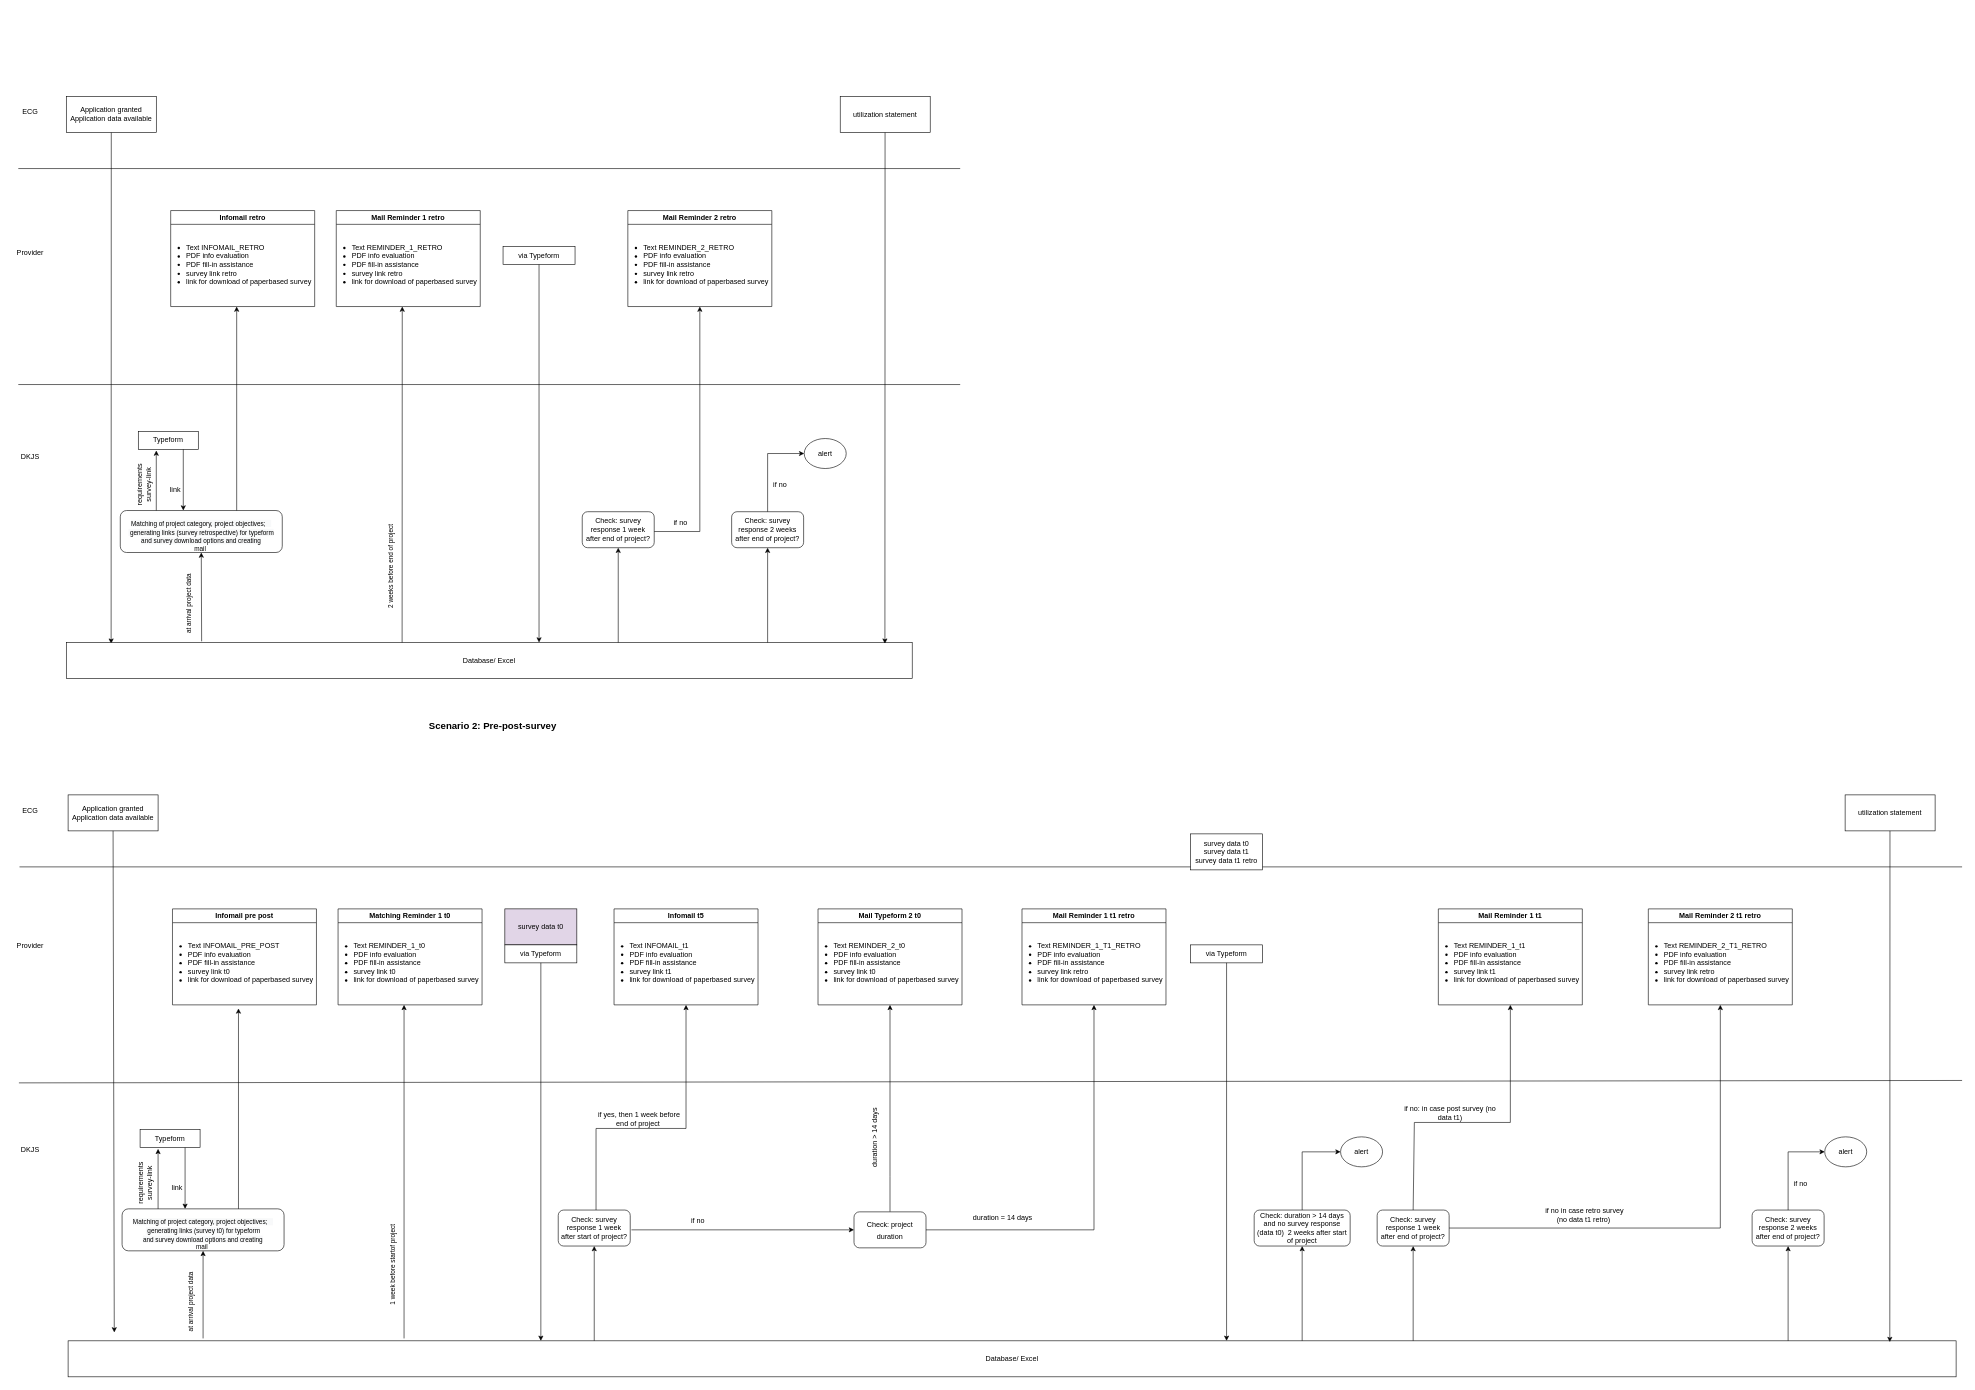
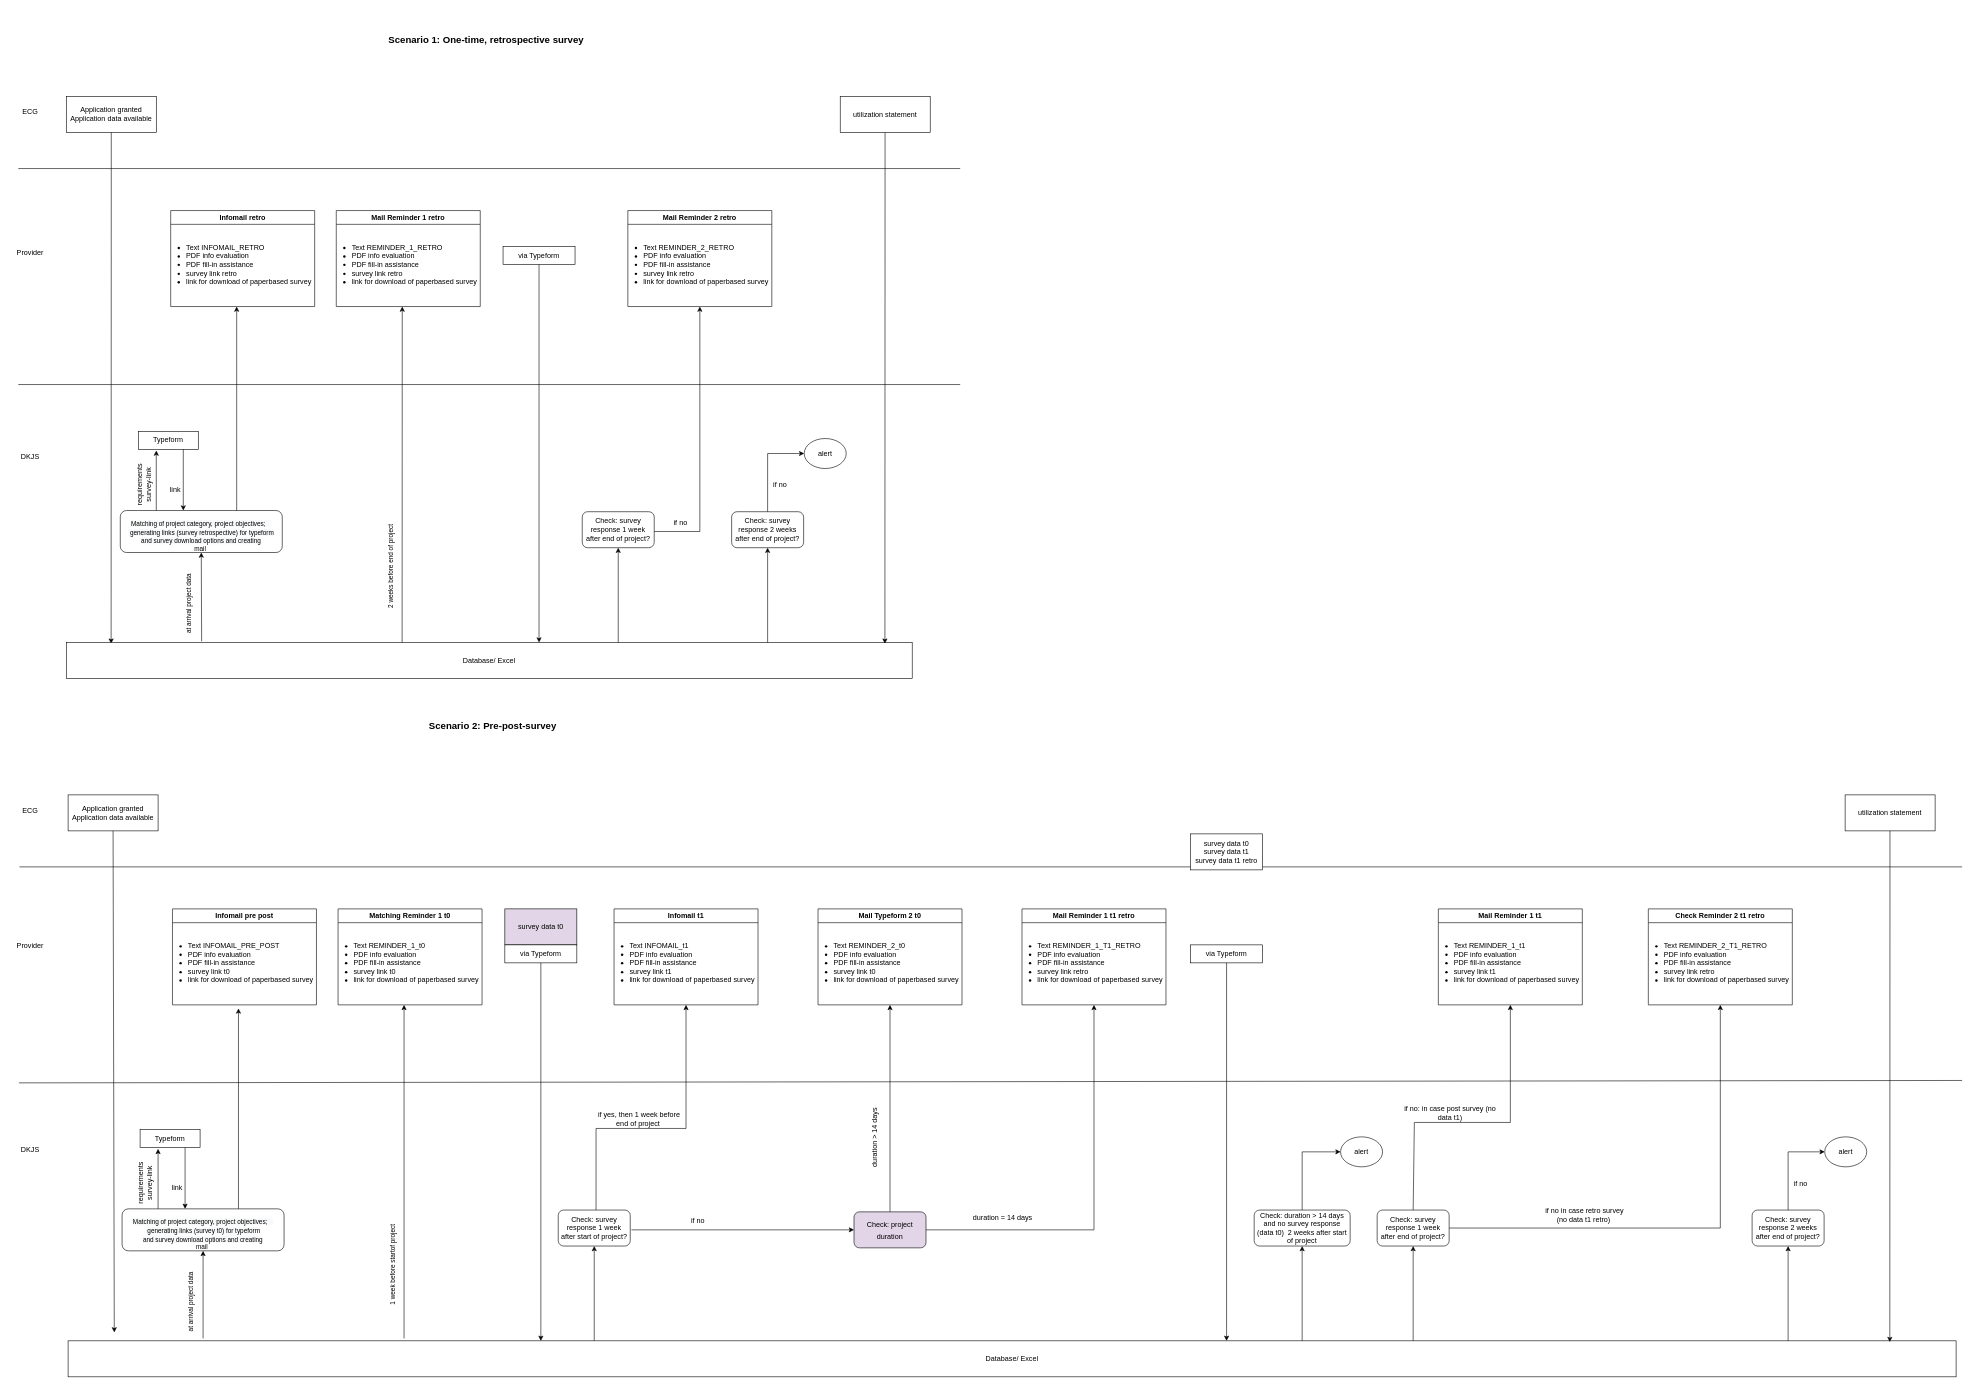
none -> (486, 39)
(686, 916) -> (686, 916)
(1720, 916) -> (1720, 916)
(890, 1230) -> (890, 1230)
